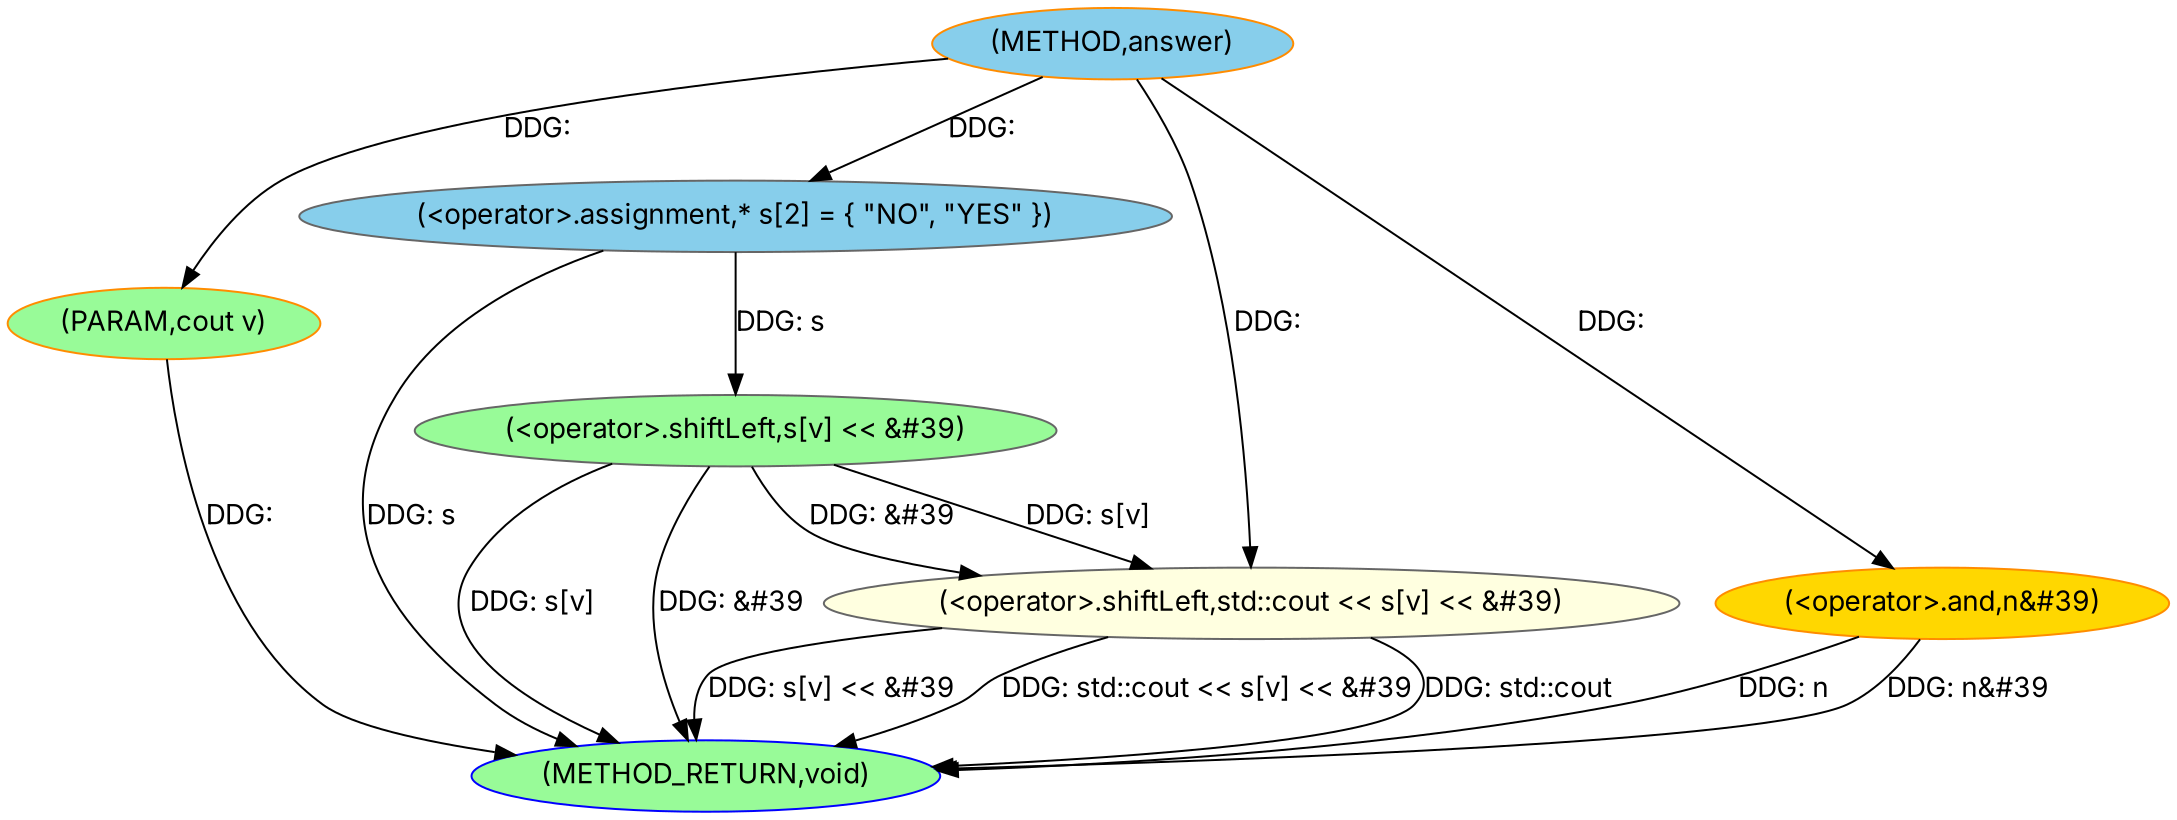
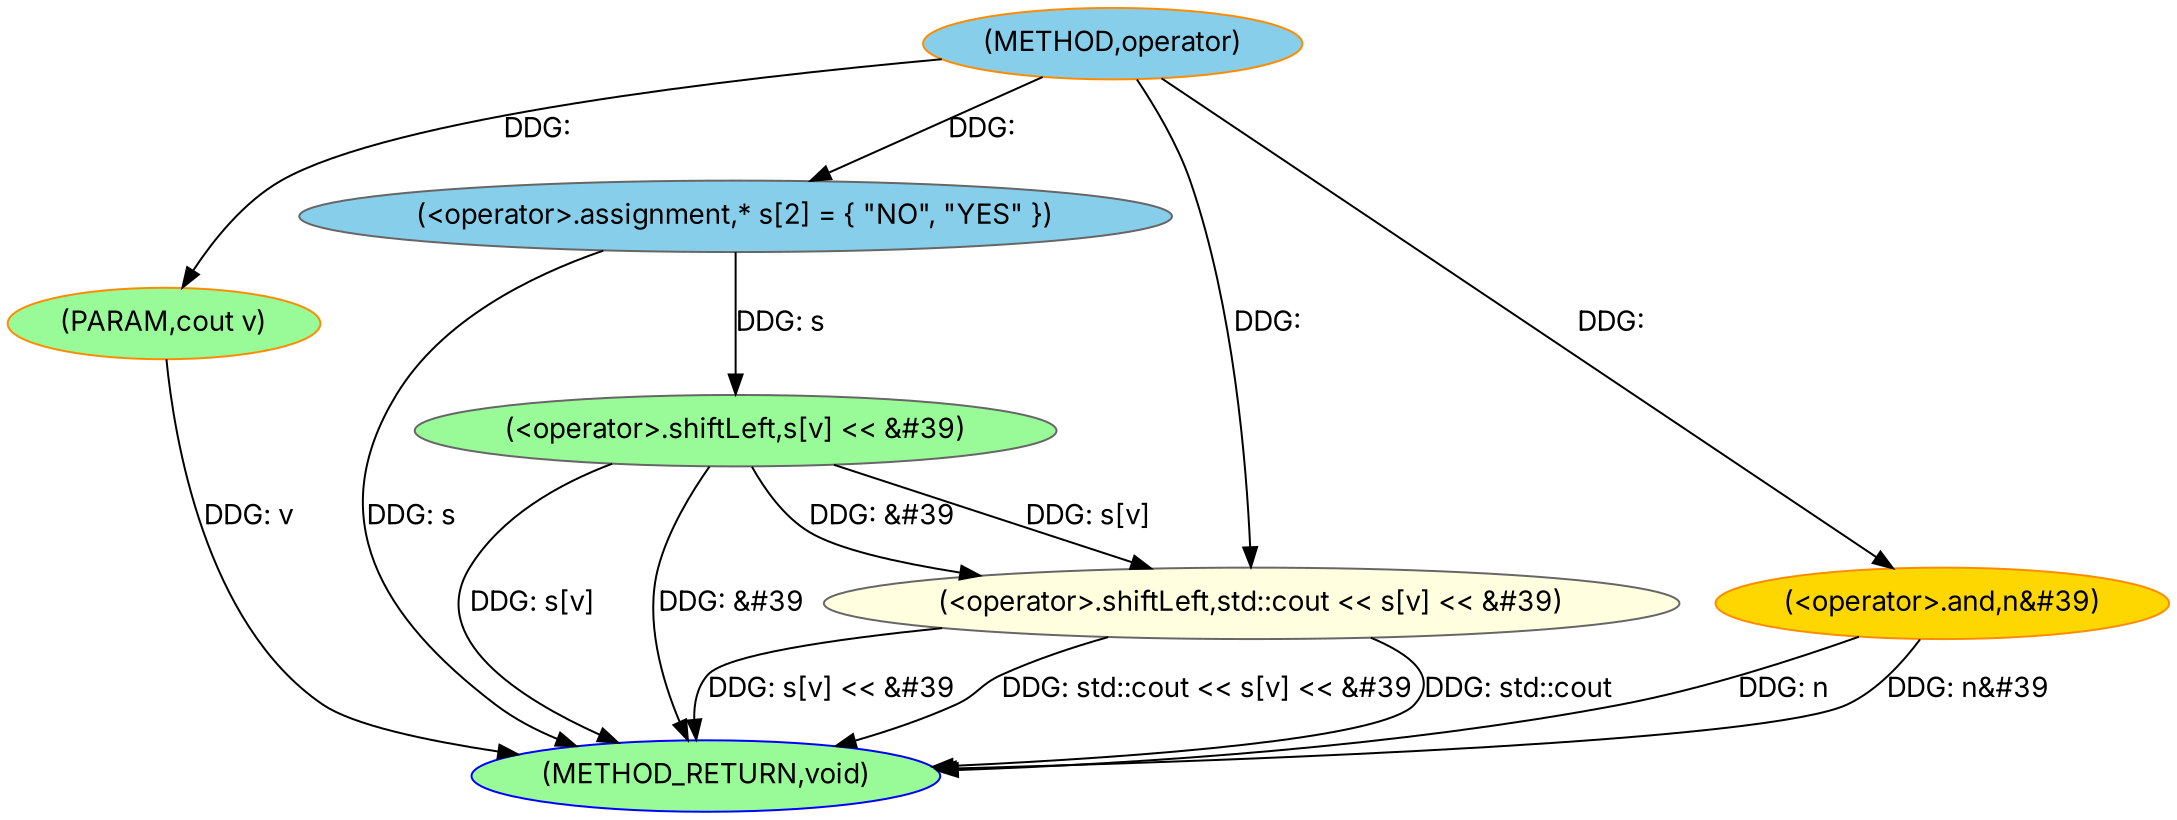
(1113, 44) -> (1113, 44)
(243, 517) -> (249, 517)
